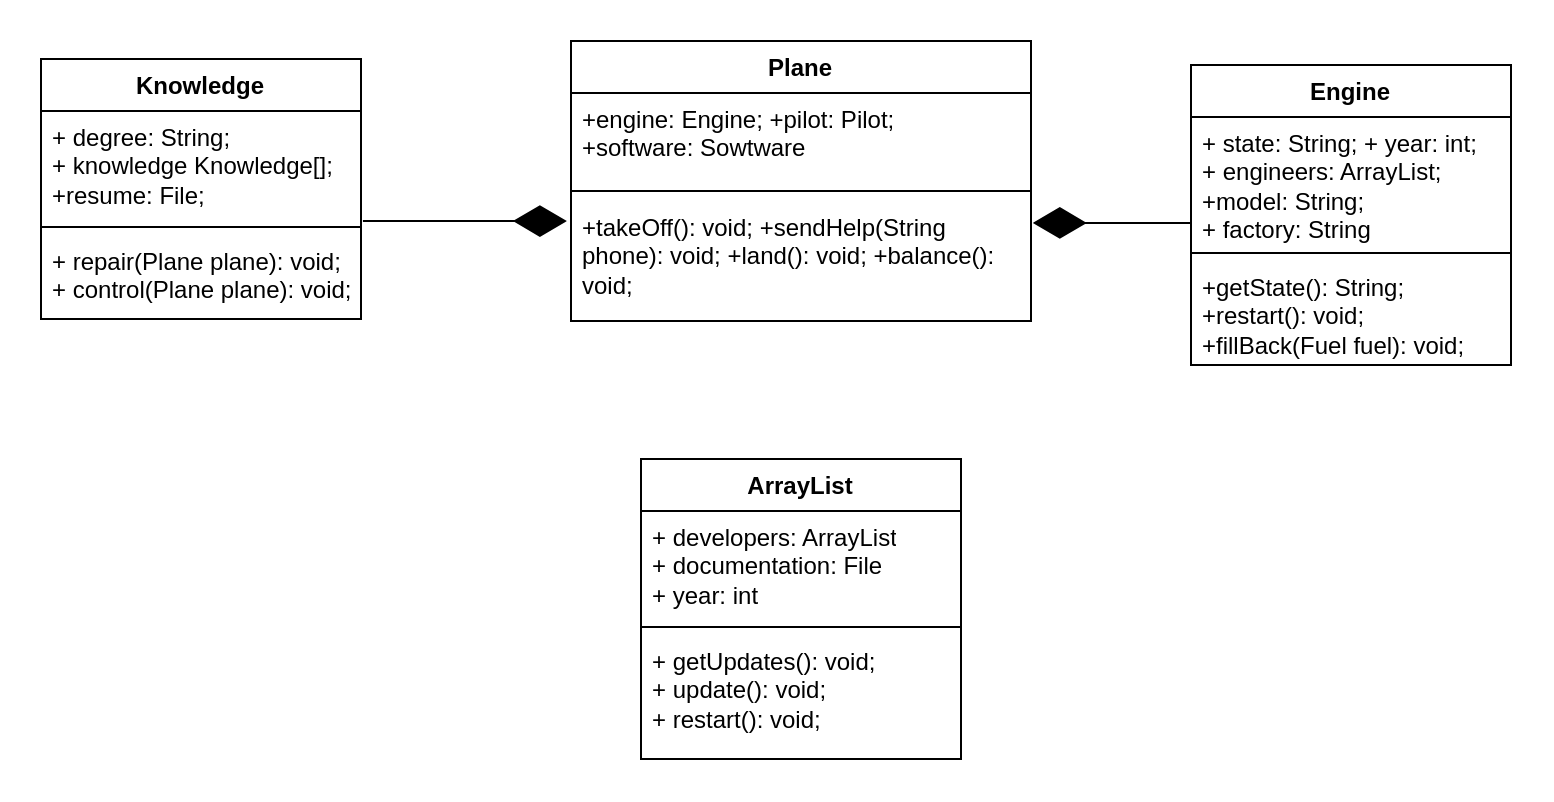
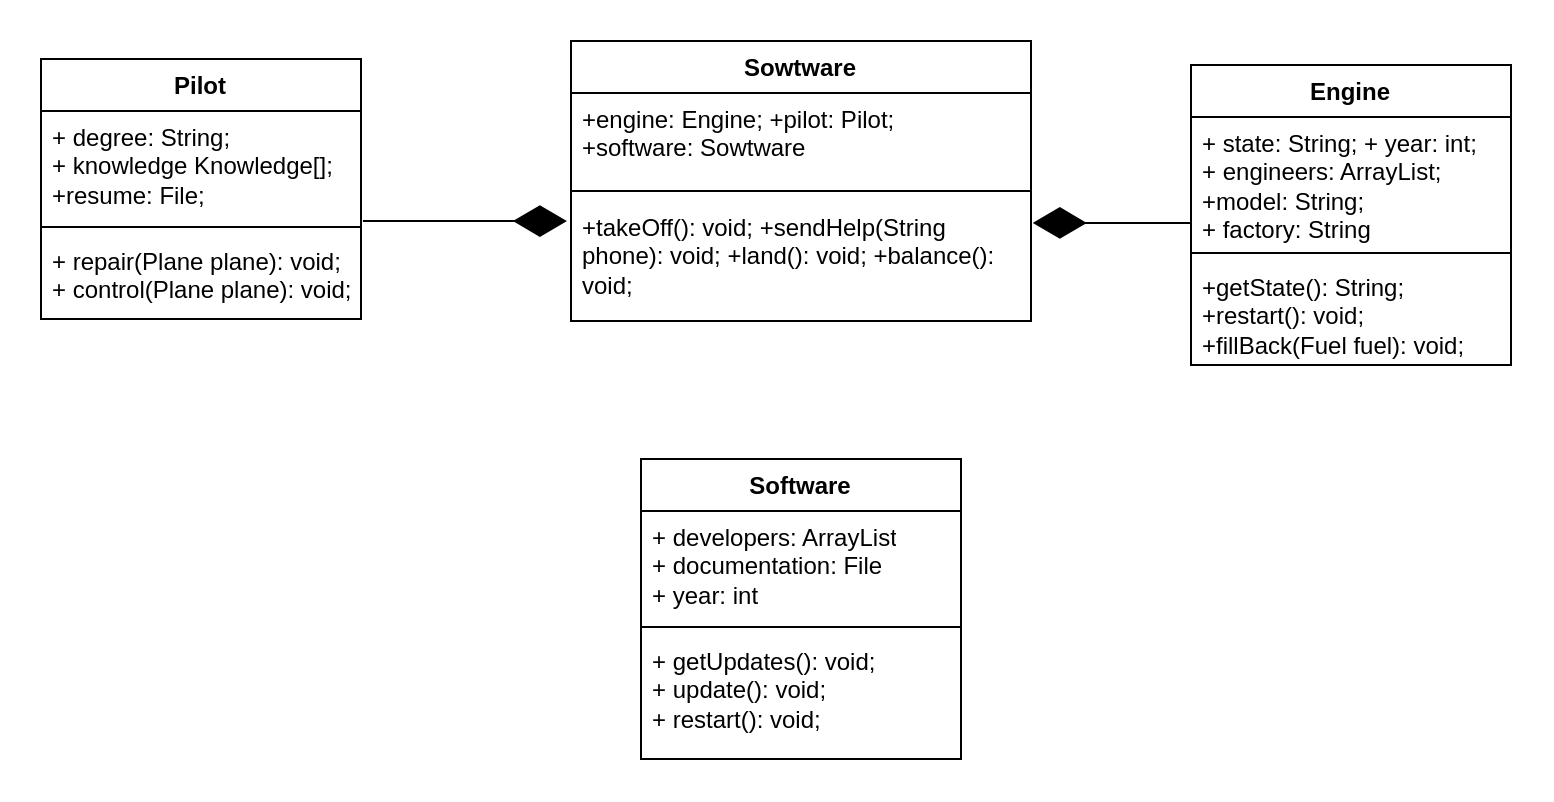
(801, 69) -> (801, 69)
(201, 87) -> (201, 87)
(801, 487) -> (801, 487)
